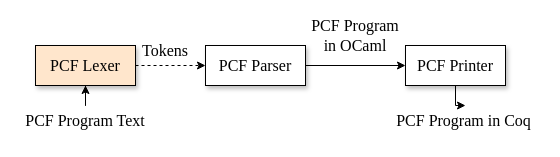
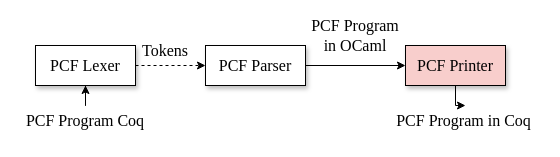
(86, 66) -> (86, 66)
(456, 66) -> (456, 66)
(86, 121) -> (86, 121)
